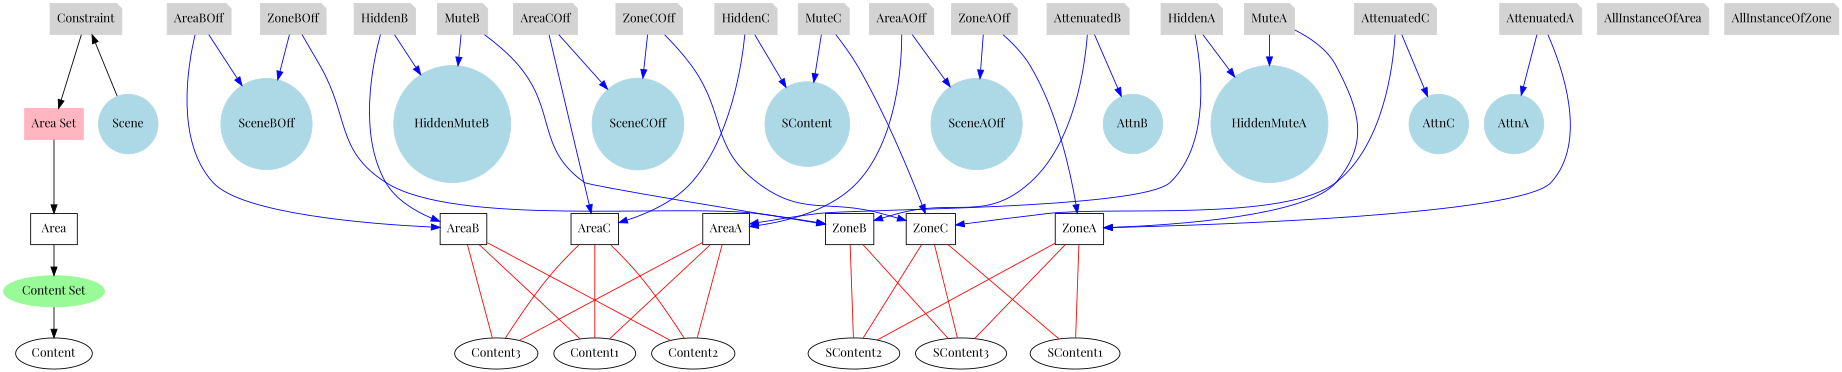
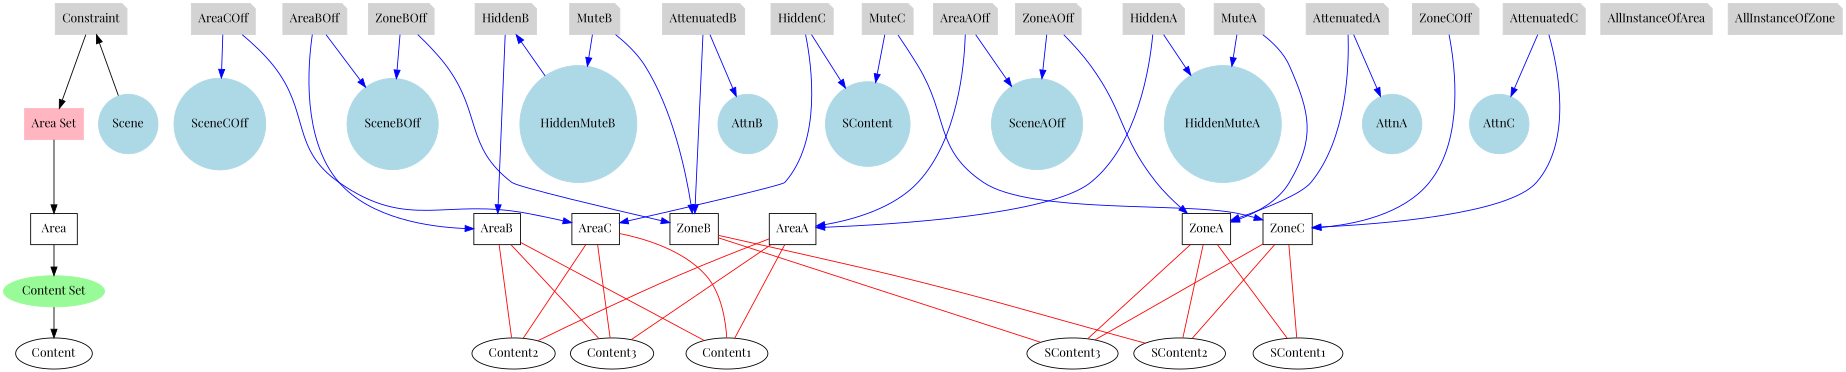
(405, 51) -> (533, 59)
(646, 52) -> none
